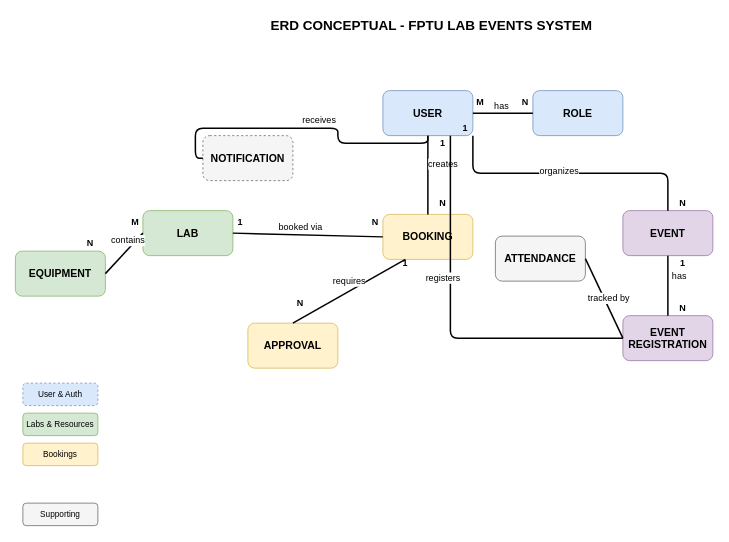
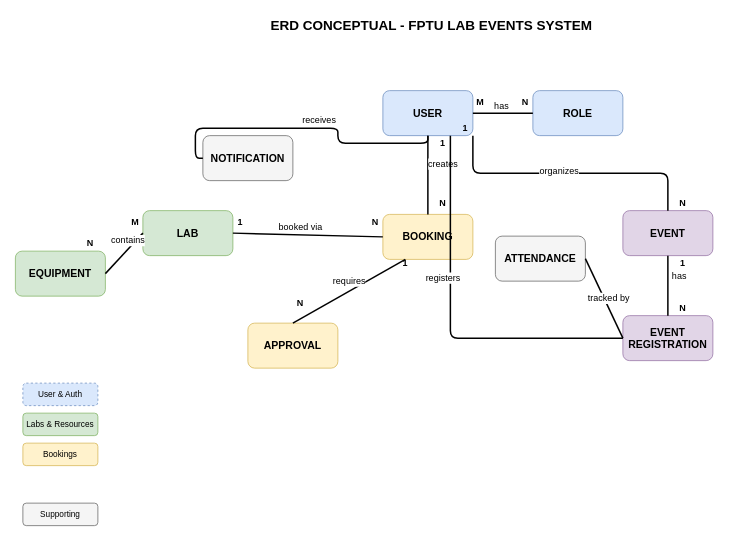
(248, 158) -> (248, 158)
